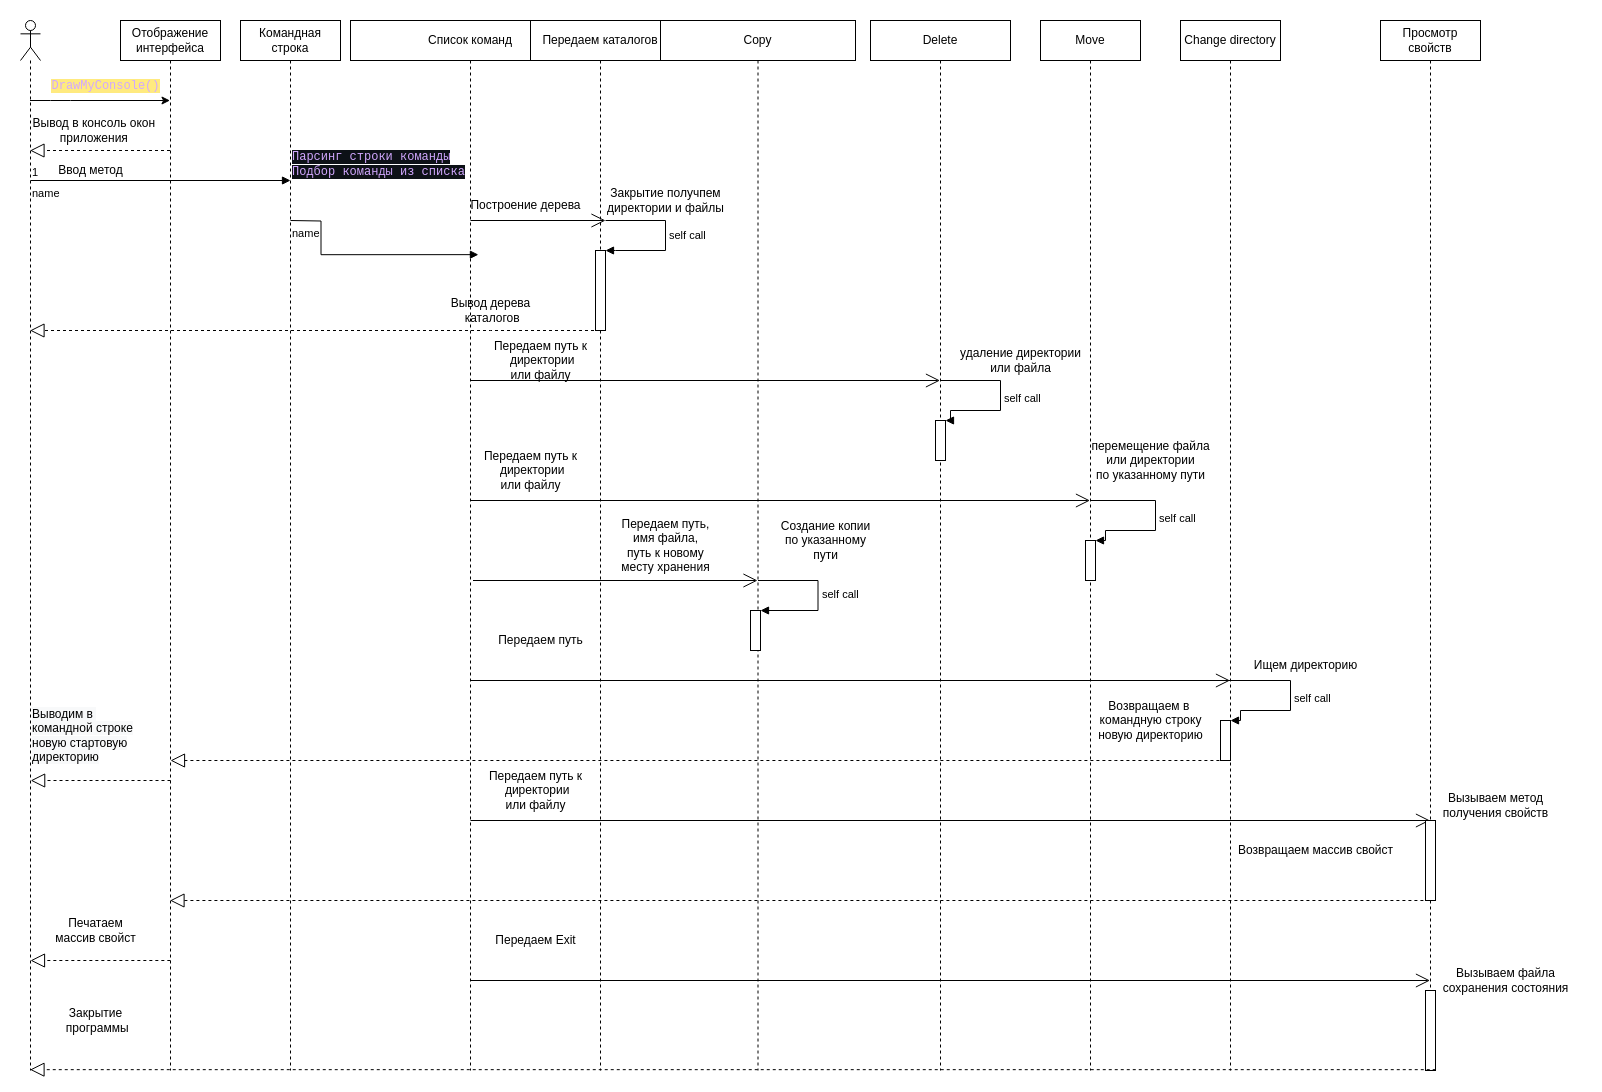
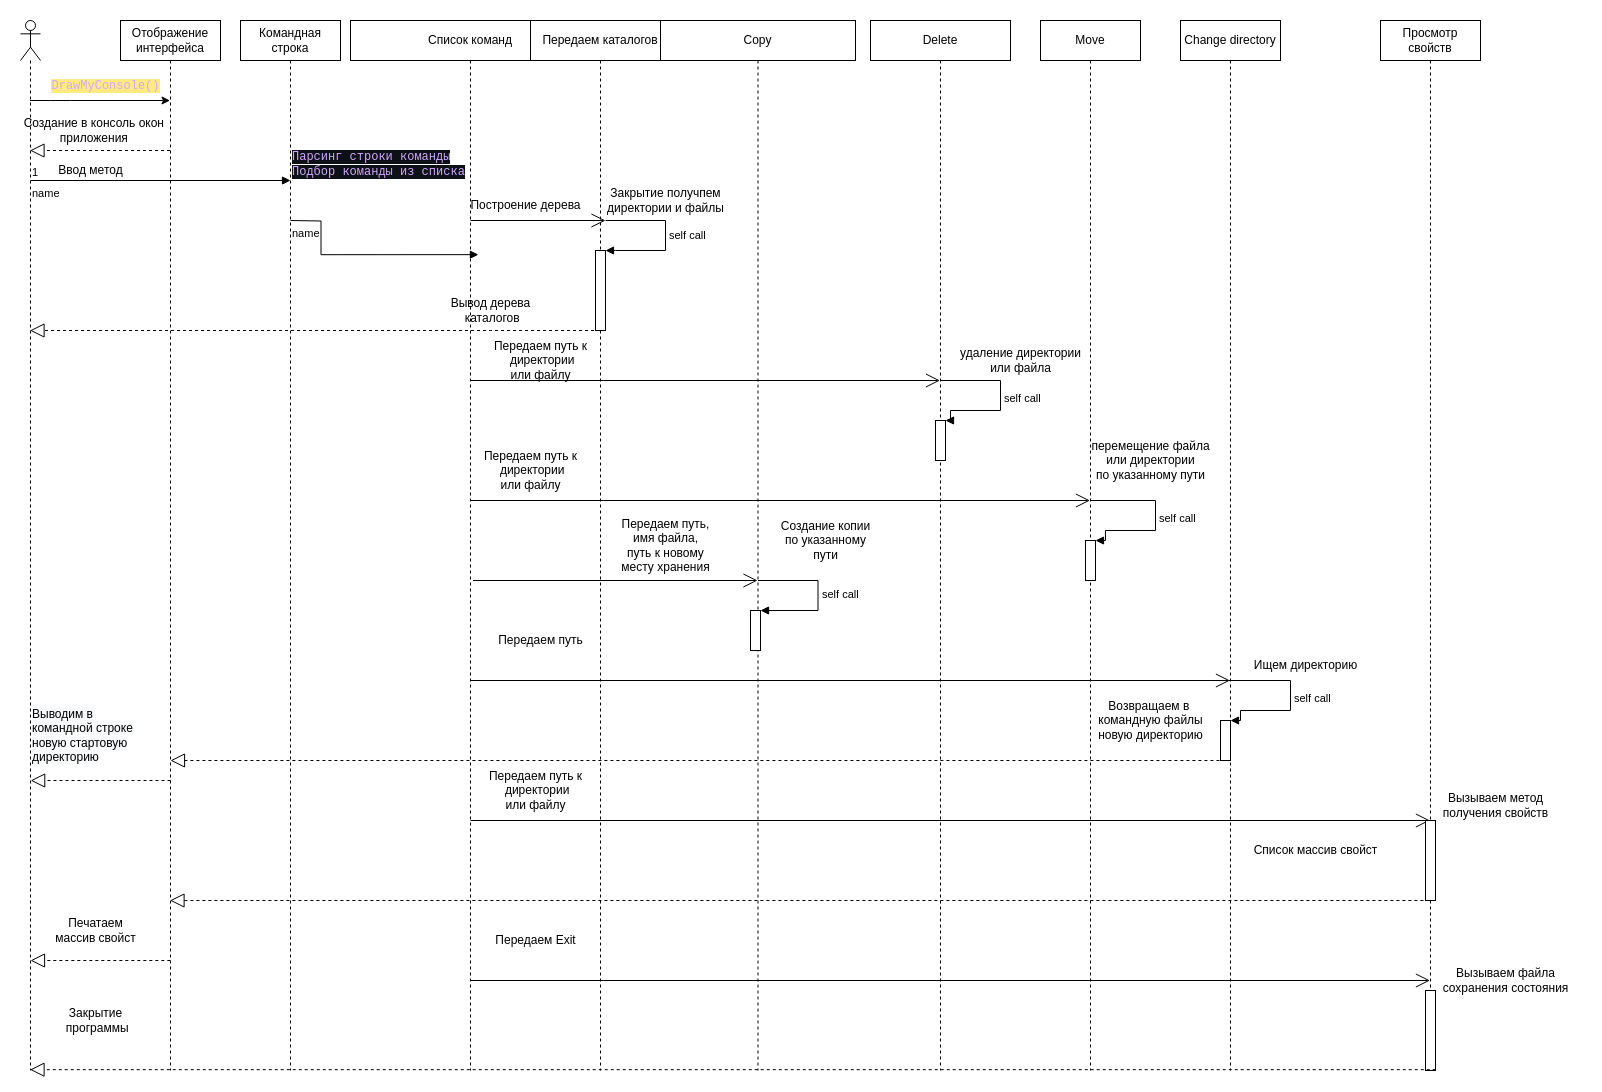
(96, 131) -> (96, 131)
(1151, 721) -> (1151, 721)
(1316, 851) -> (1316, 851)
